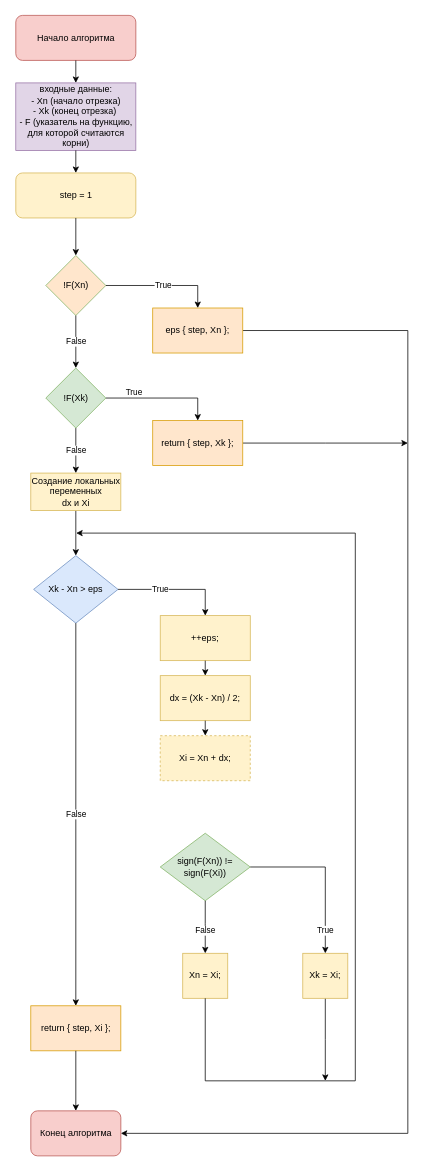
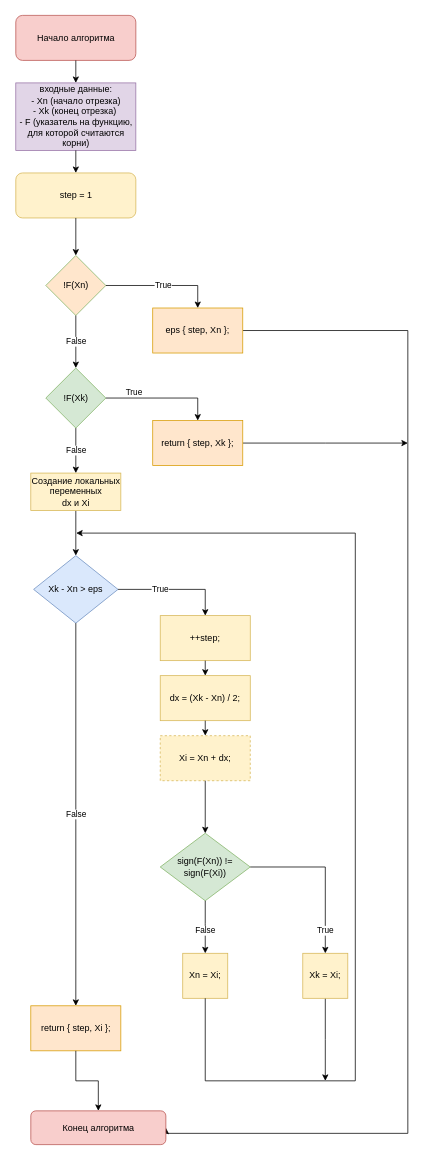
(205, 638) -> (205, 638)
none -> (205, 804)
(76, 1133) -> (98, 1127)
